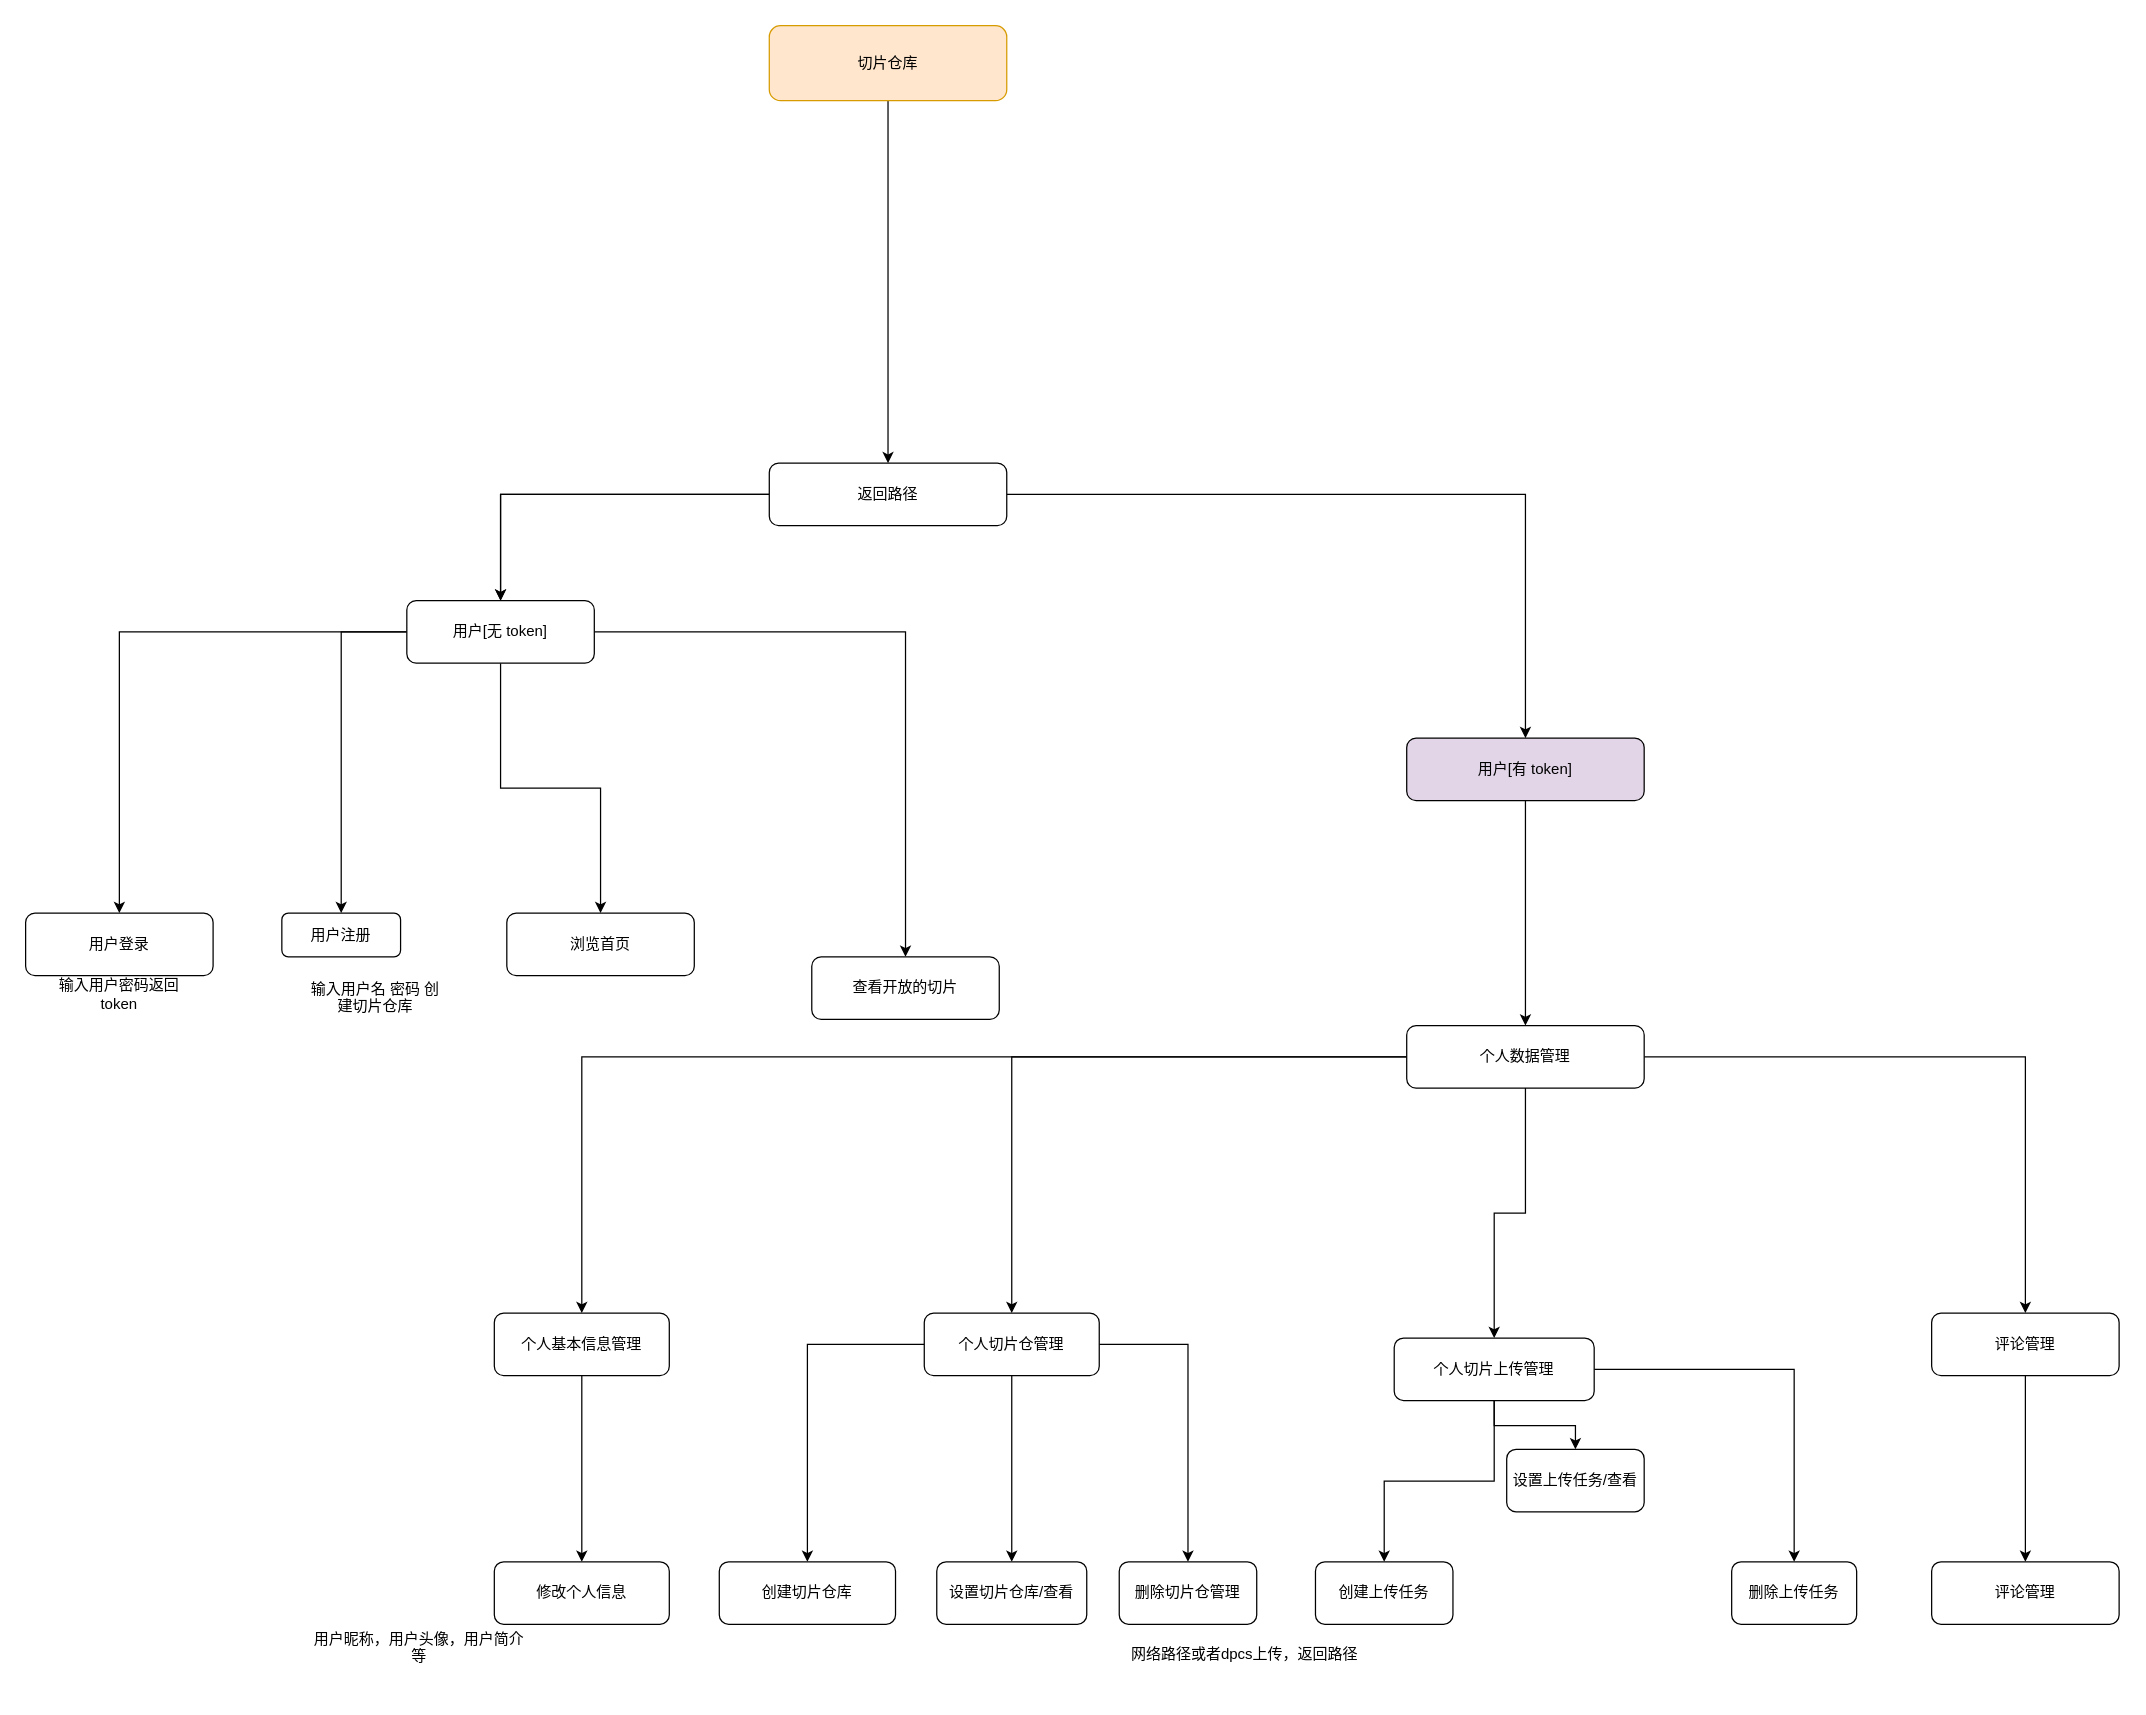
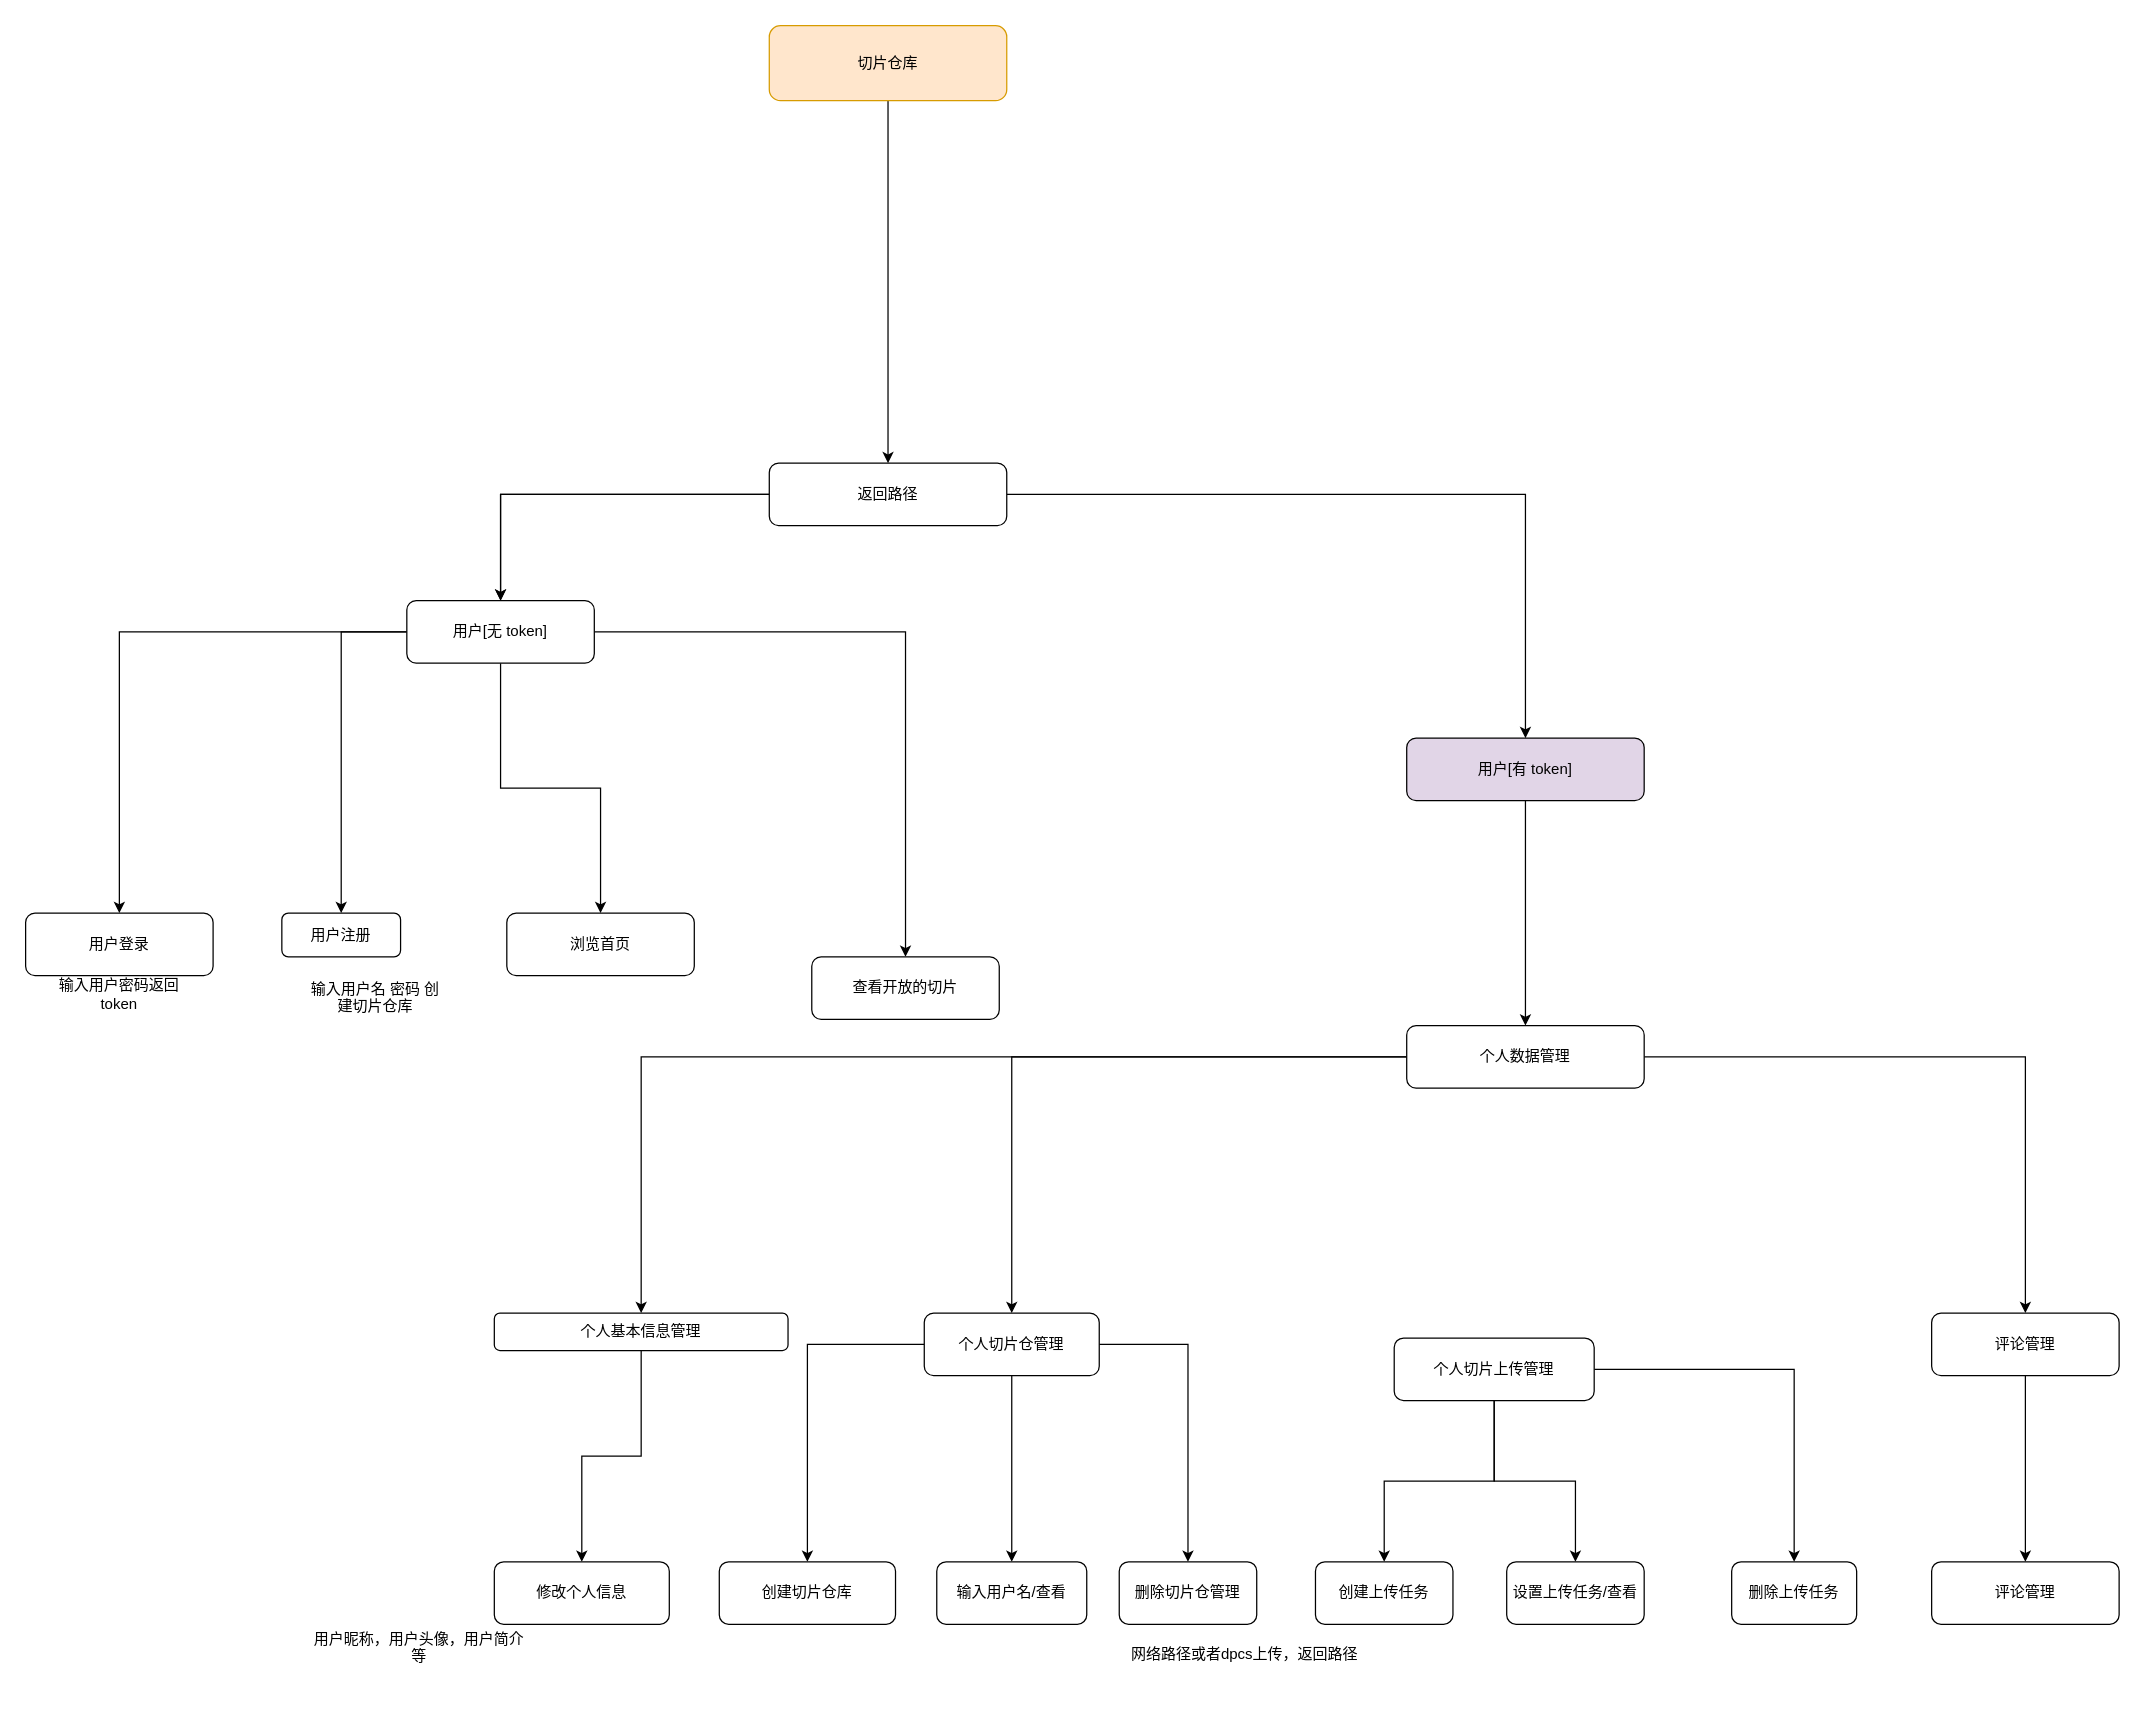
(1515, 1213) -> none
(582, 1344) -> (641, 1332)
(1576, 1481) -> (1576, 1593)
(1012, 1593) -> (1012, 1593)
